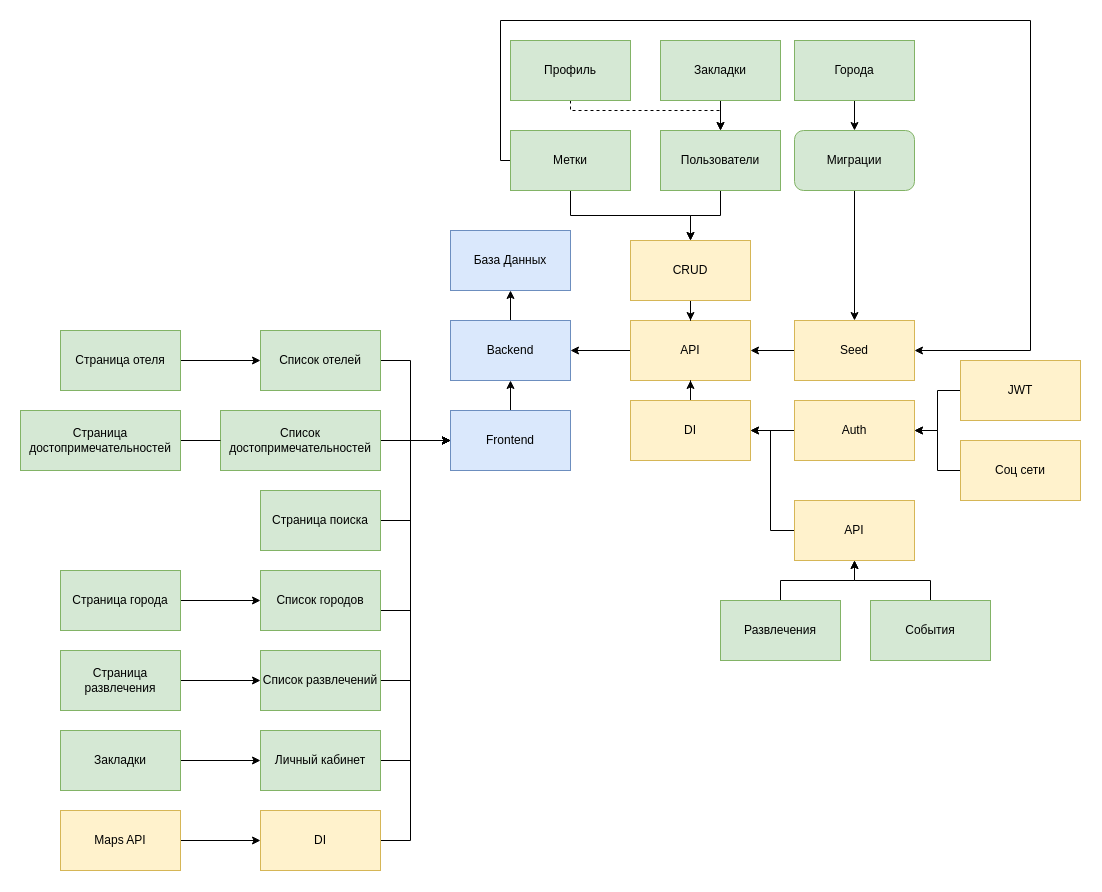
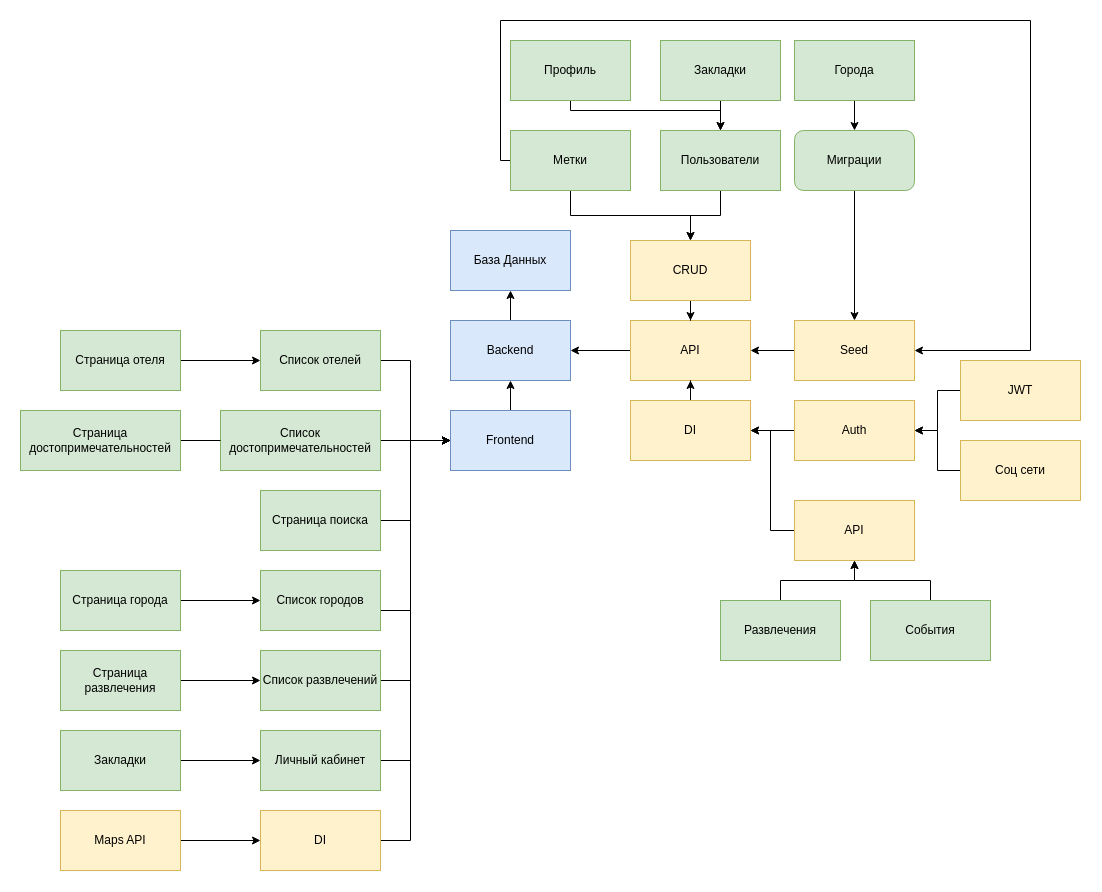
(640, 111) -> (640, 111)
